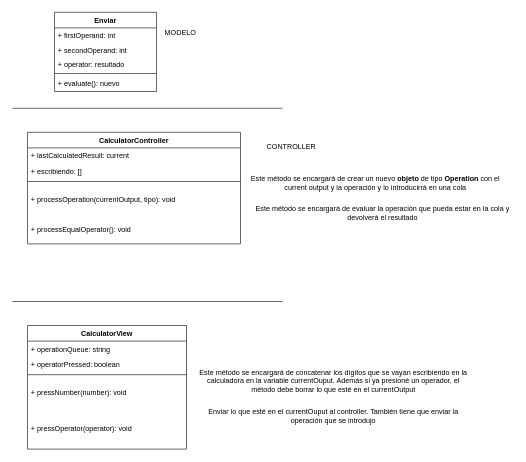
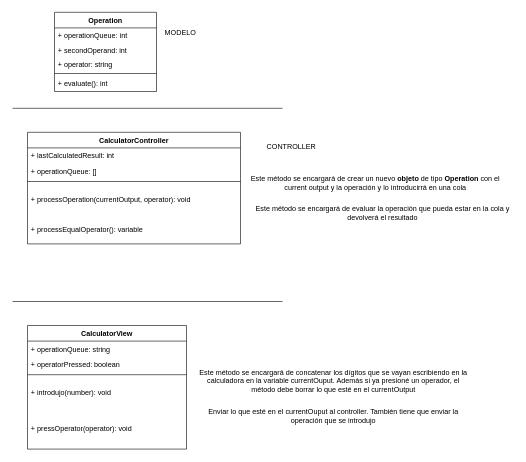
(105, 20) -> (105, 20)
(91, 36) -> (95, 36)
(96, 65) -> (90, 65)
(92, 84) -> (87, 84)
(87, 156) -> (78, 156)
(60, 172) -> (67, 172)
(114, 199) -> (123, 199)
(86, 229) -> (94, 229)
(81, 392) -> (76, 392)
